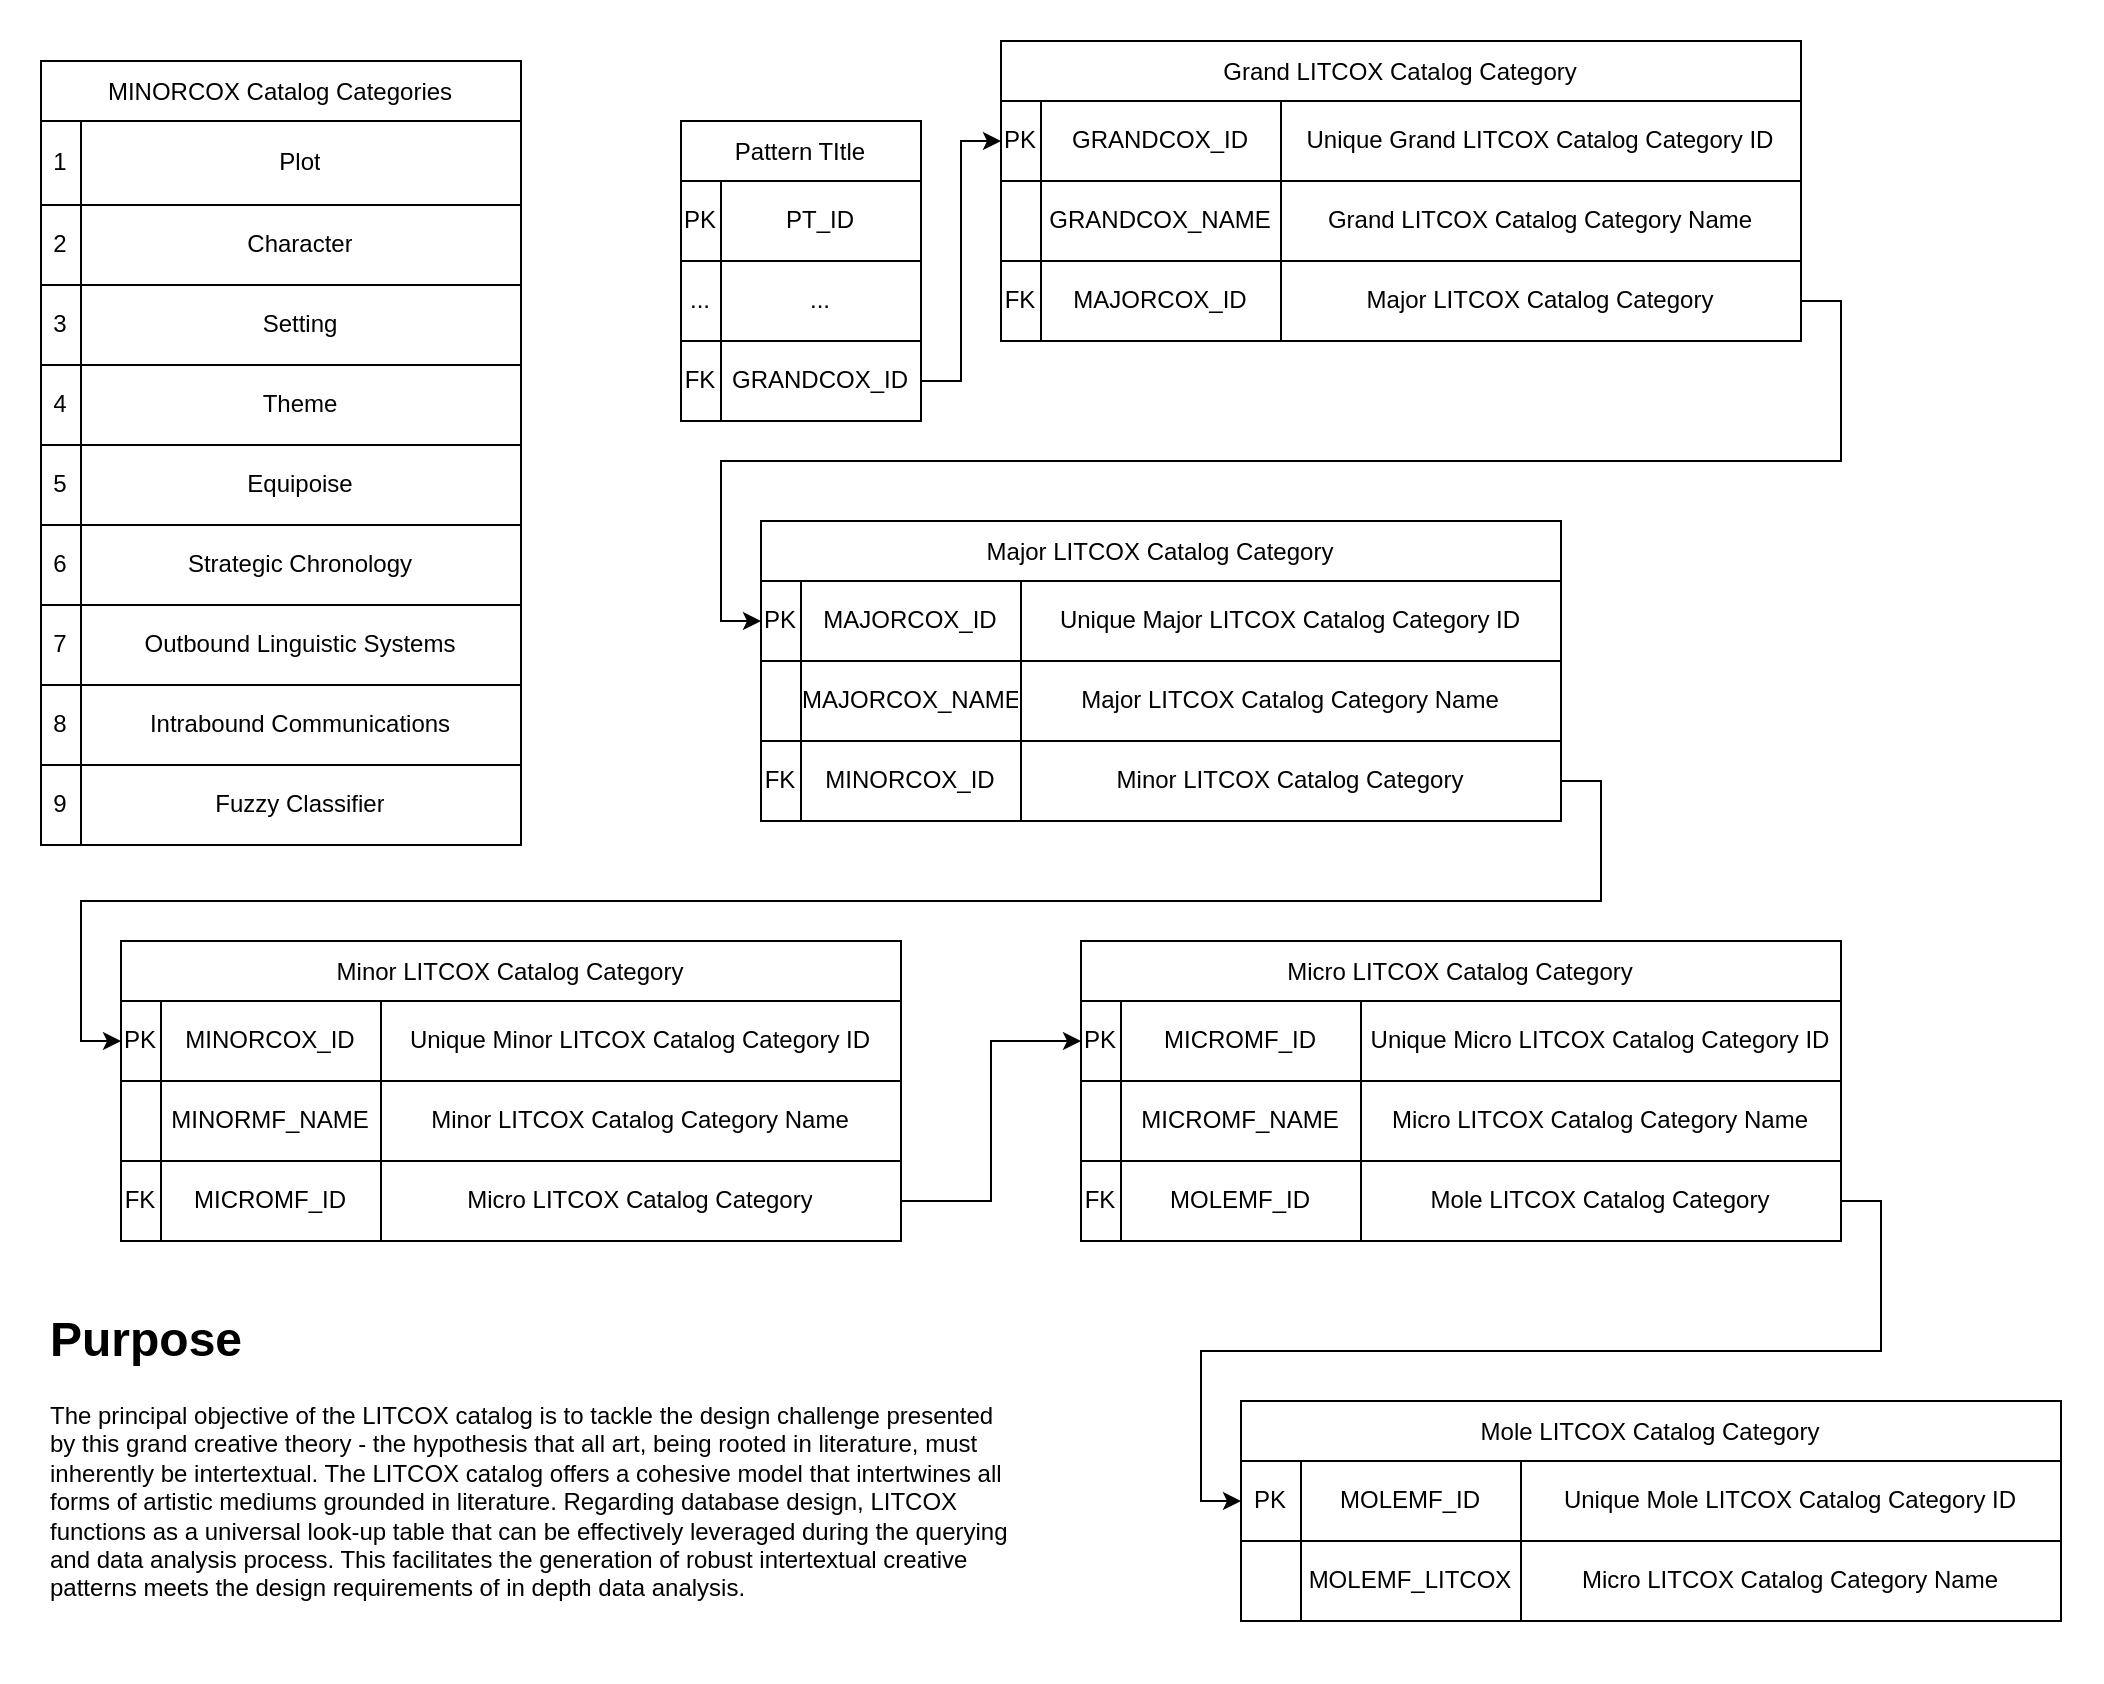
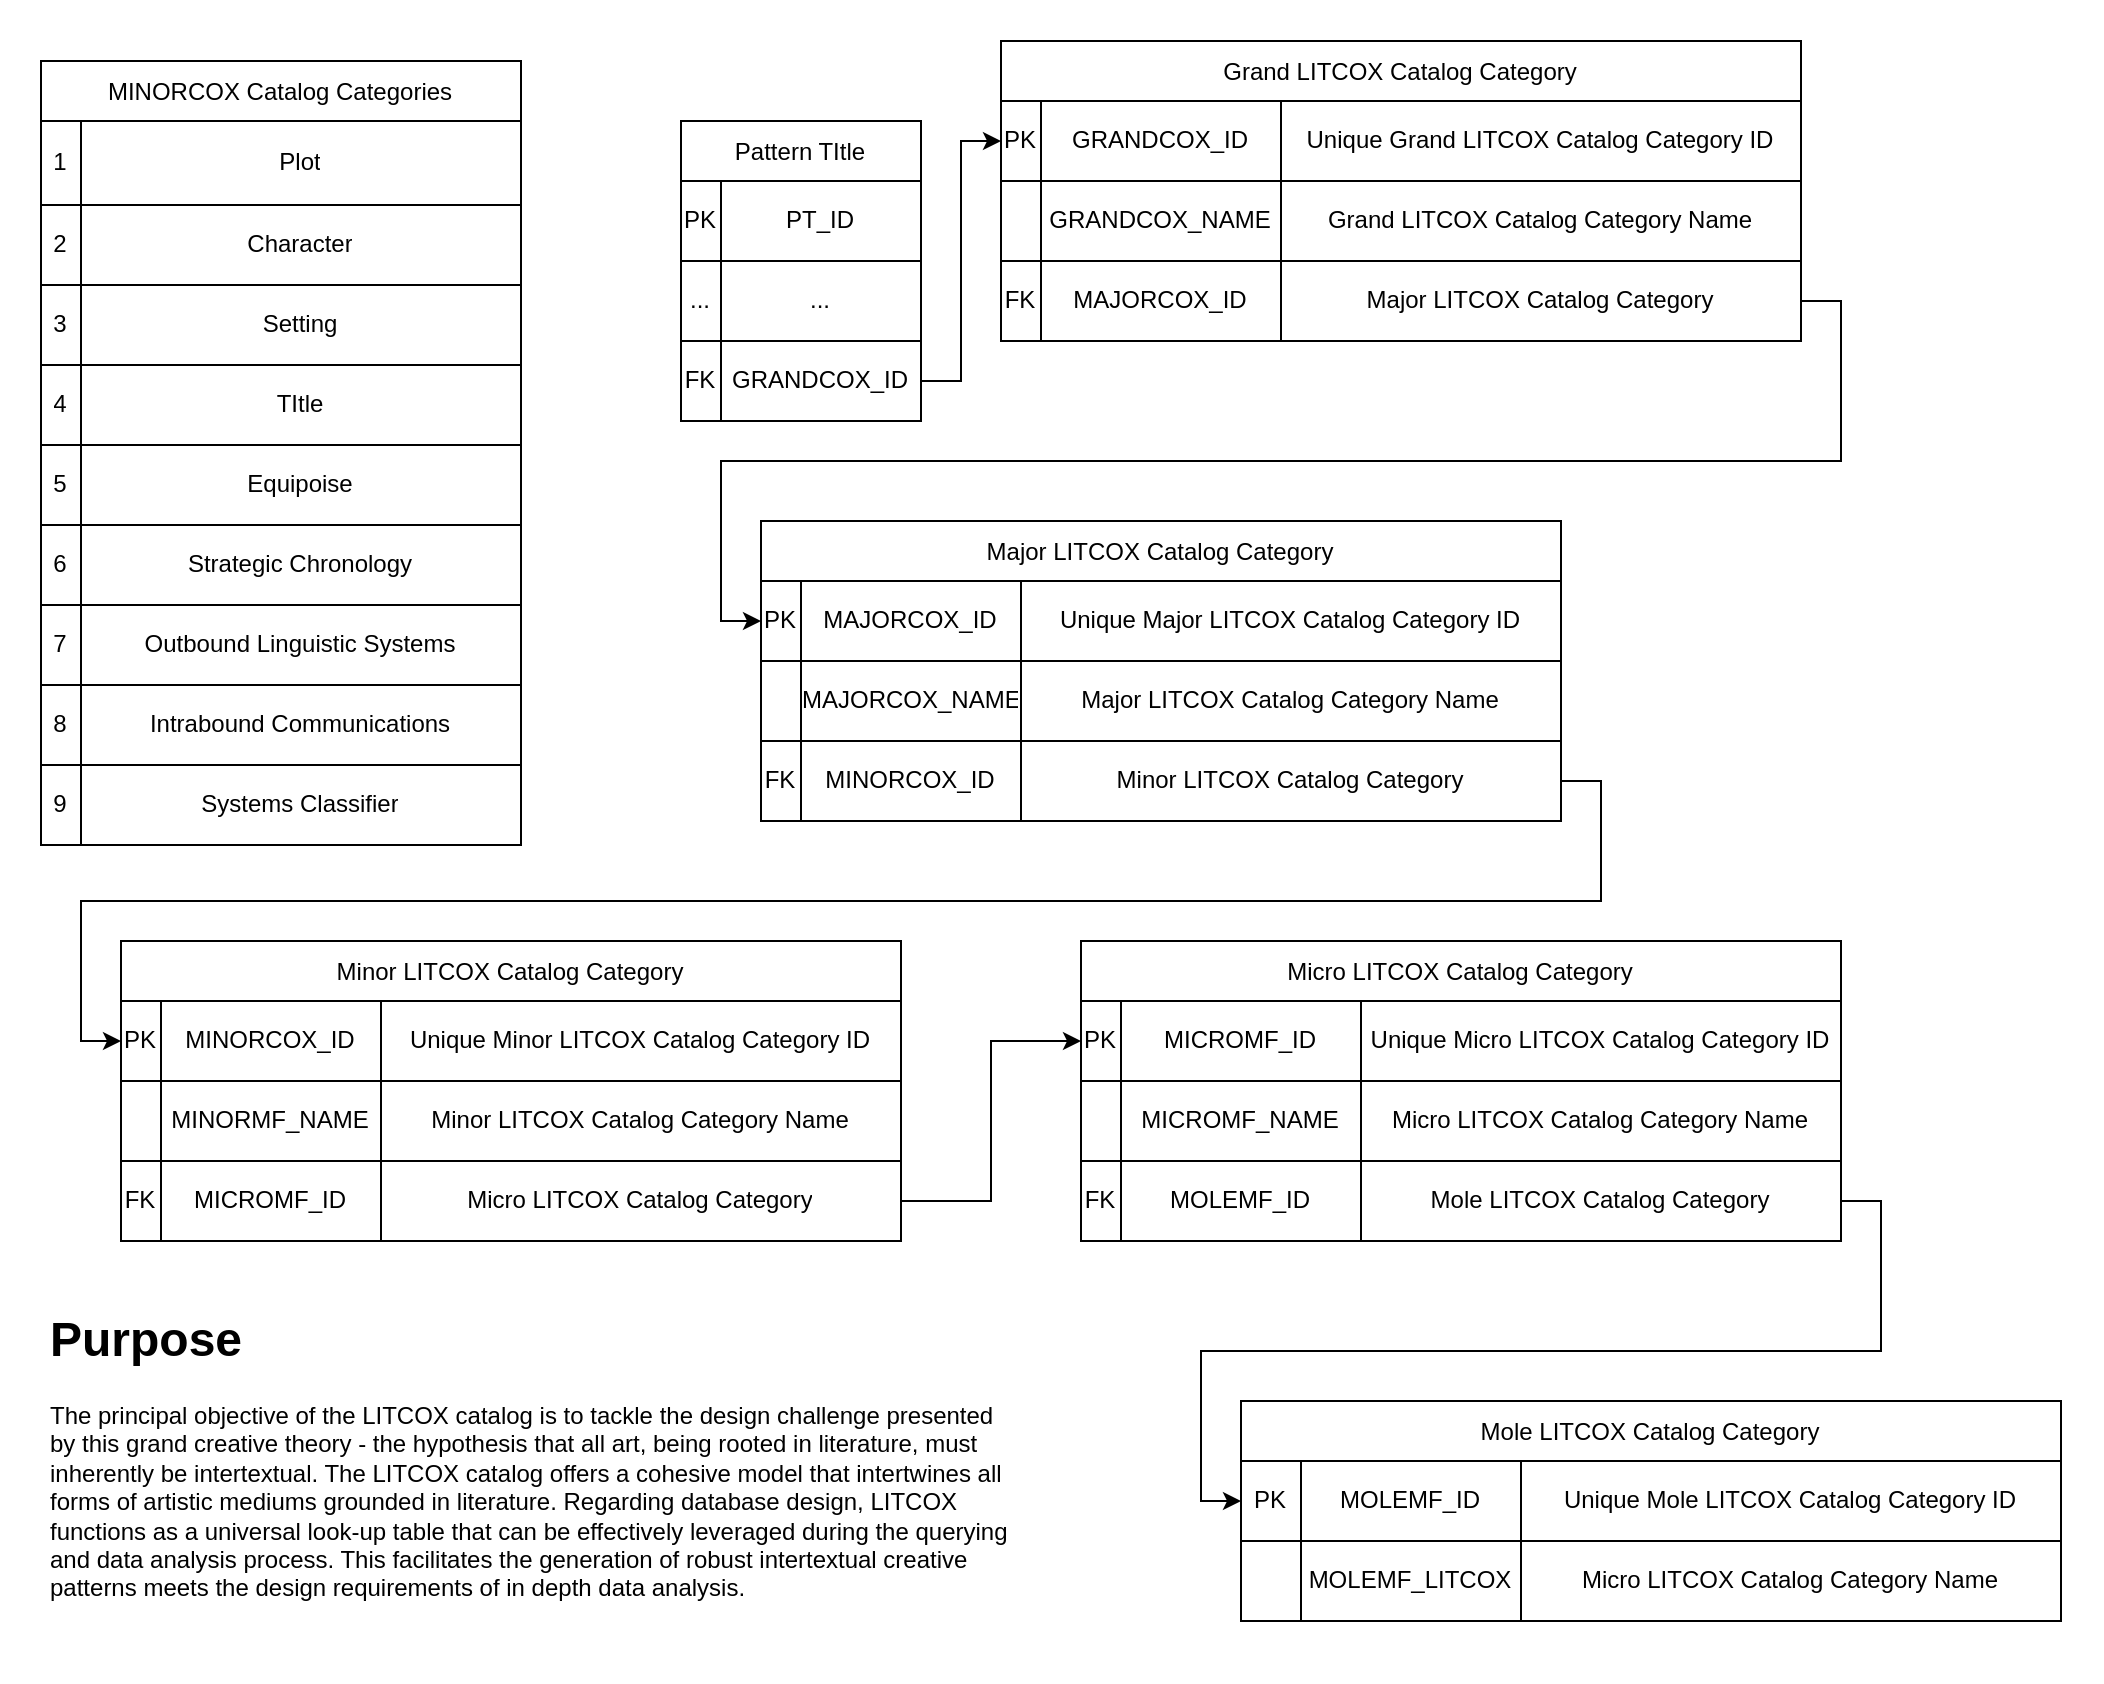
(301, 405) -> (301, 405)
(301, 805) -> (301, 805)
